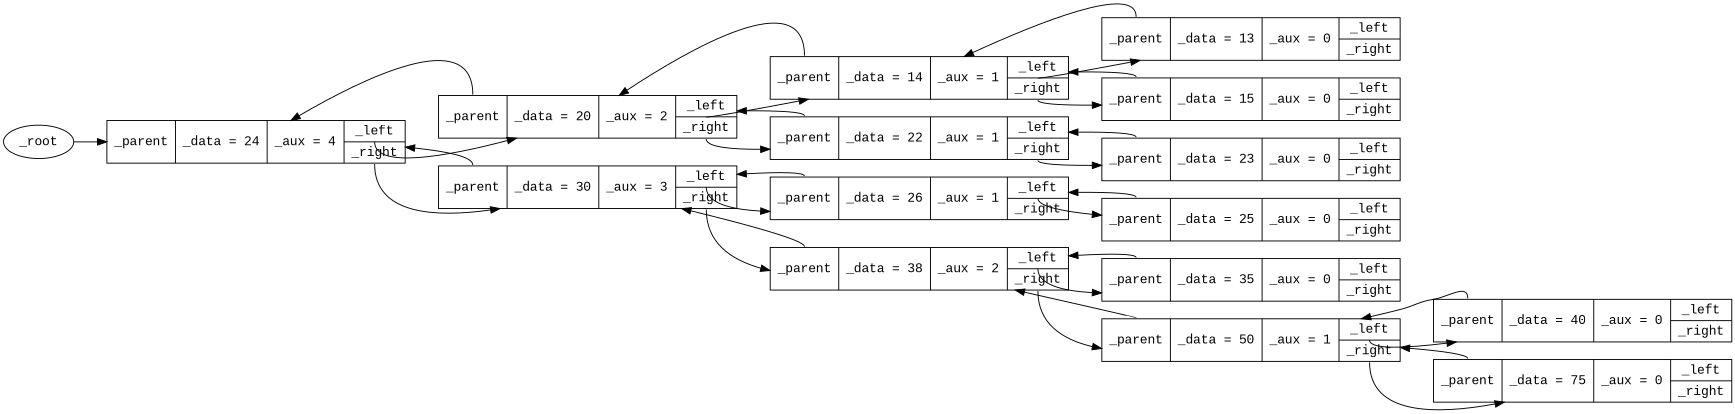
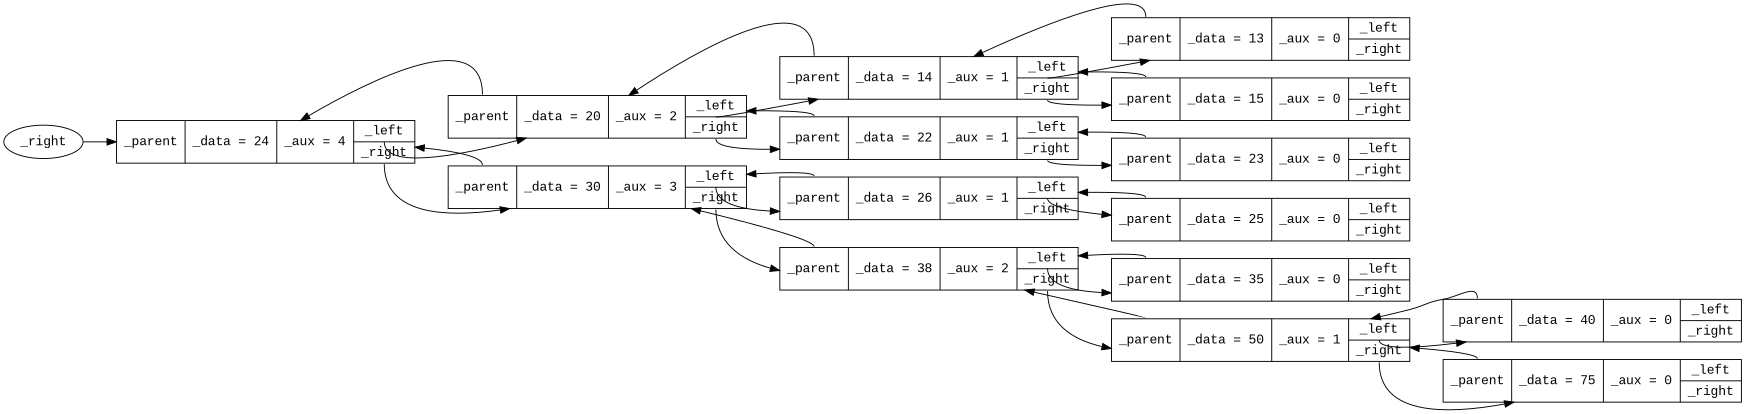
(39, 142) -> (43, 142)
